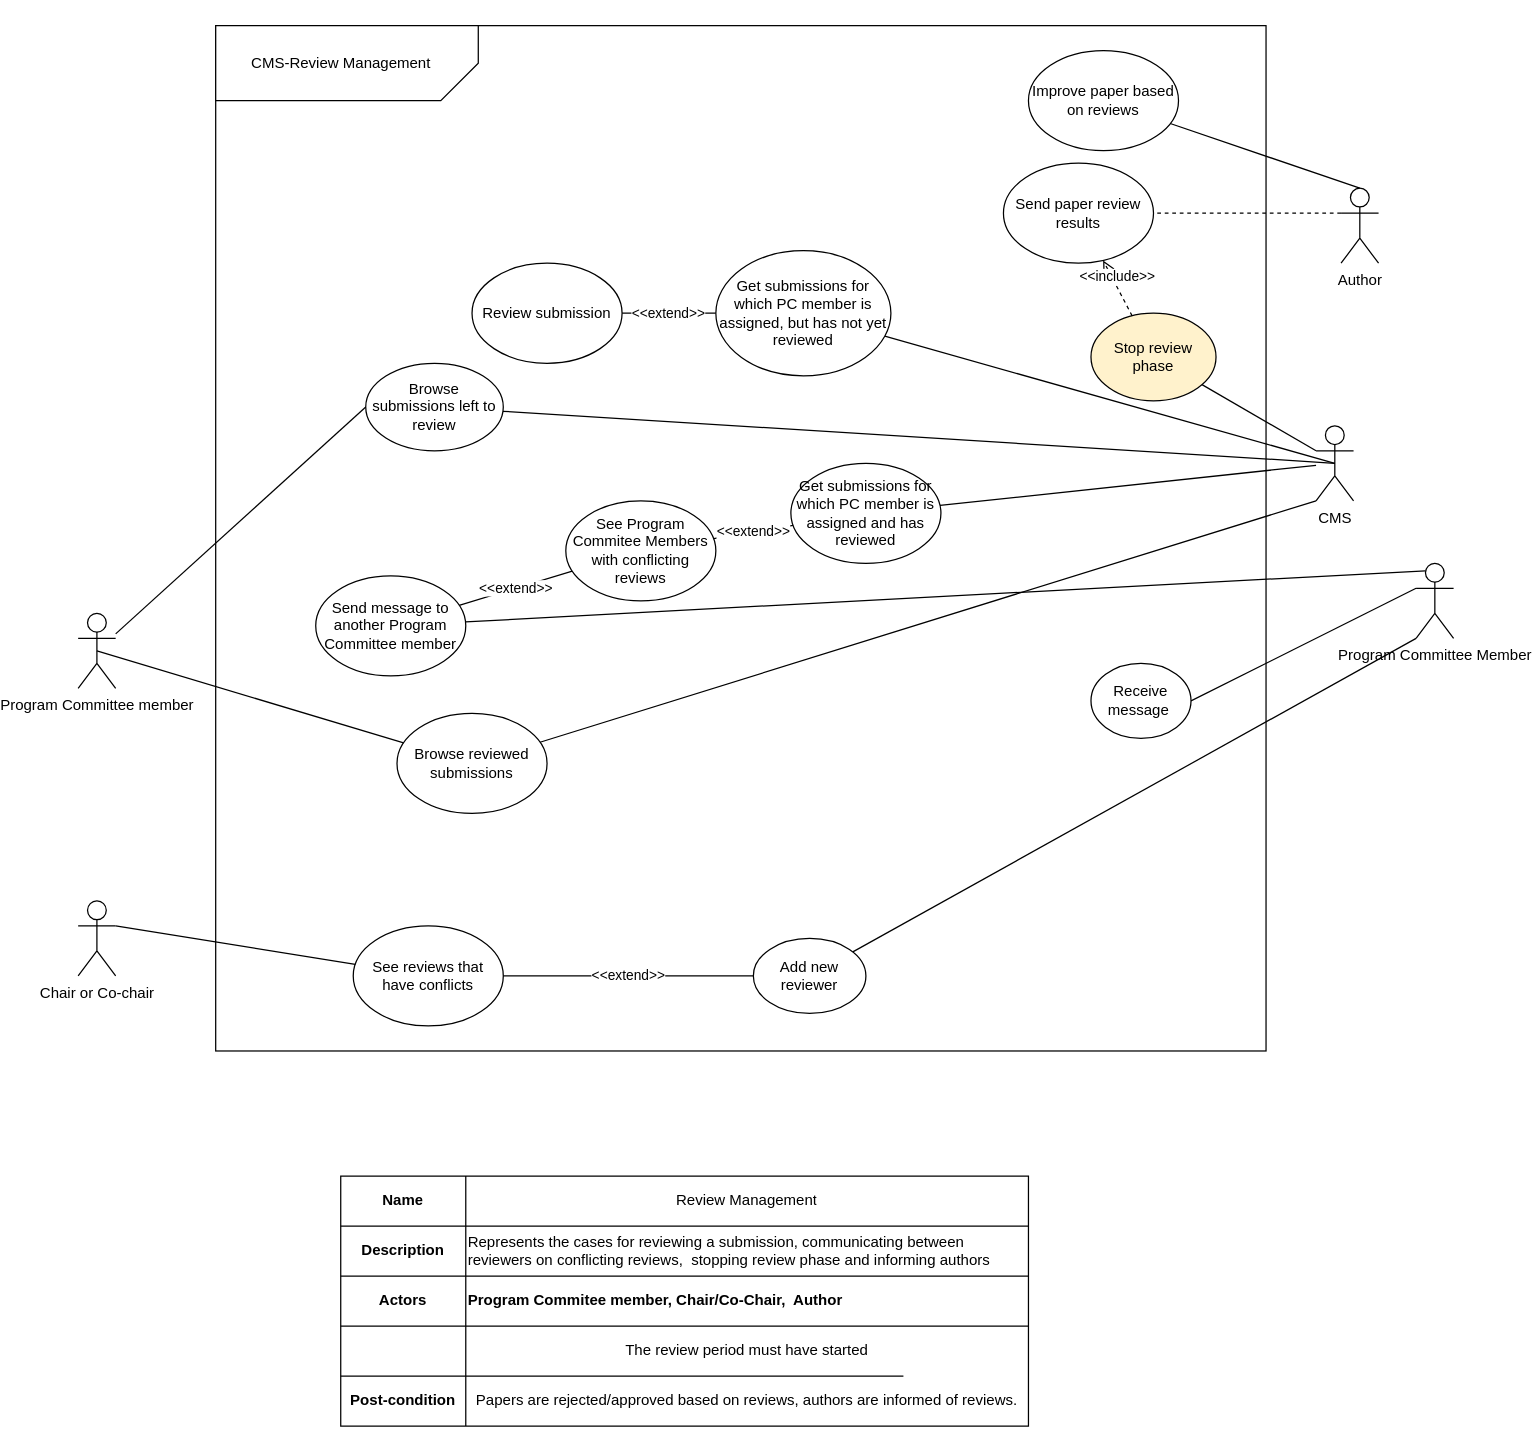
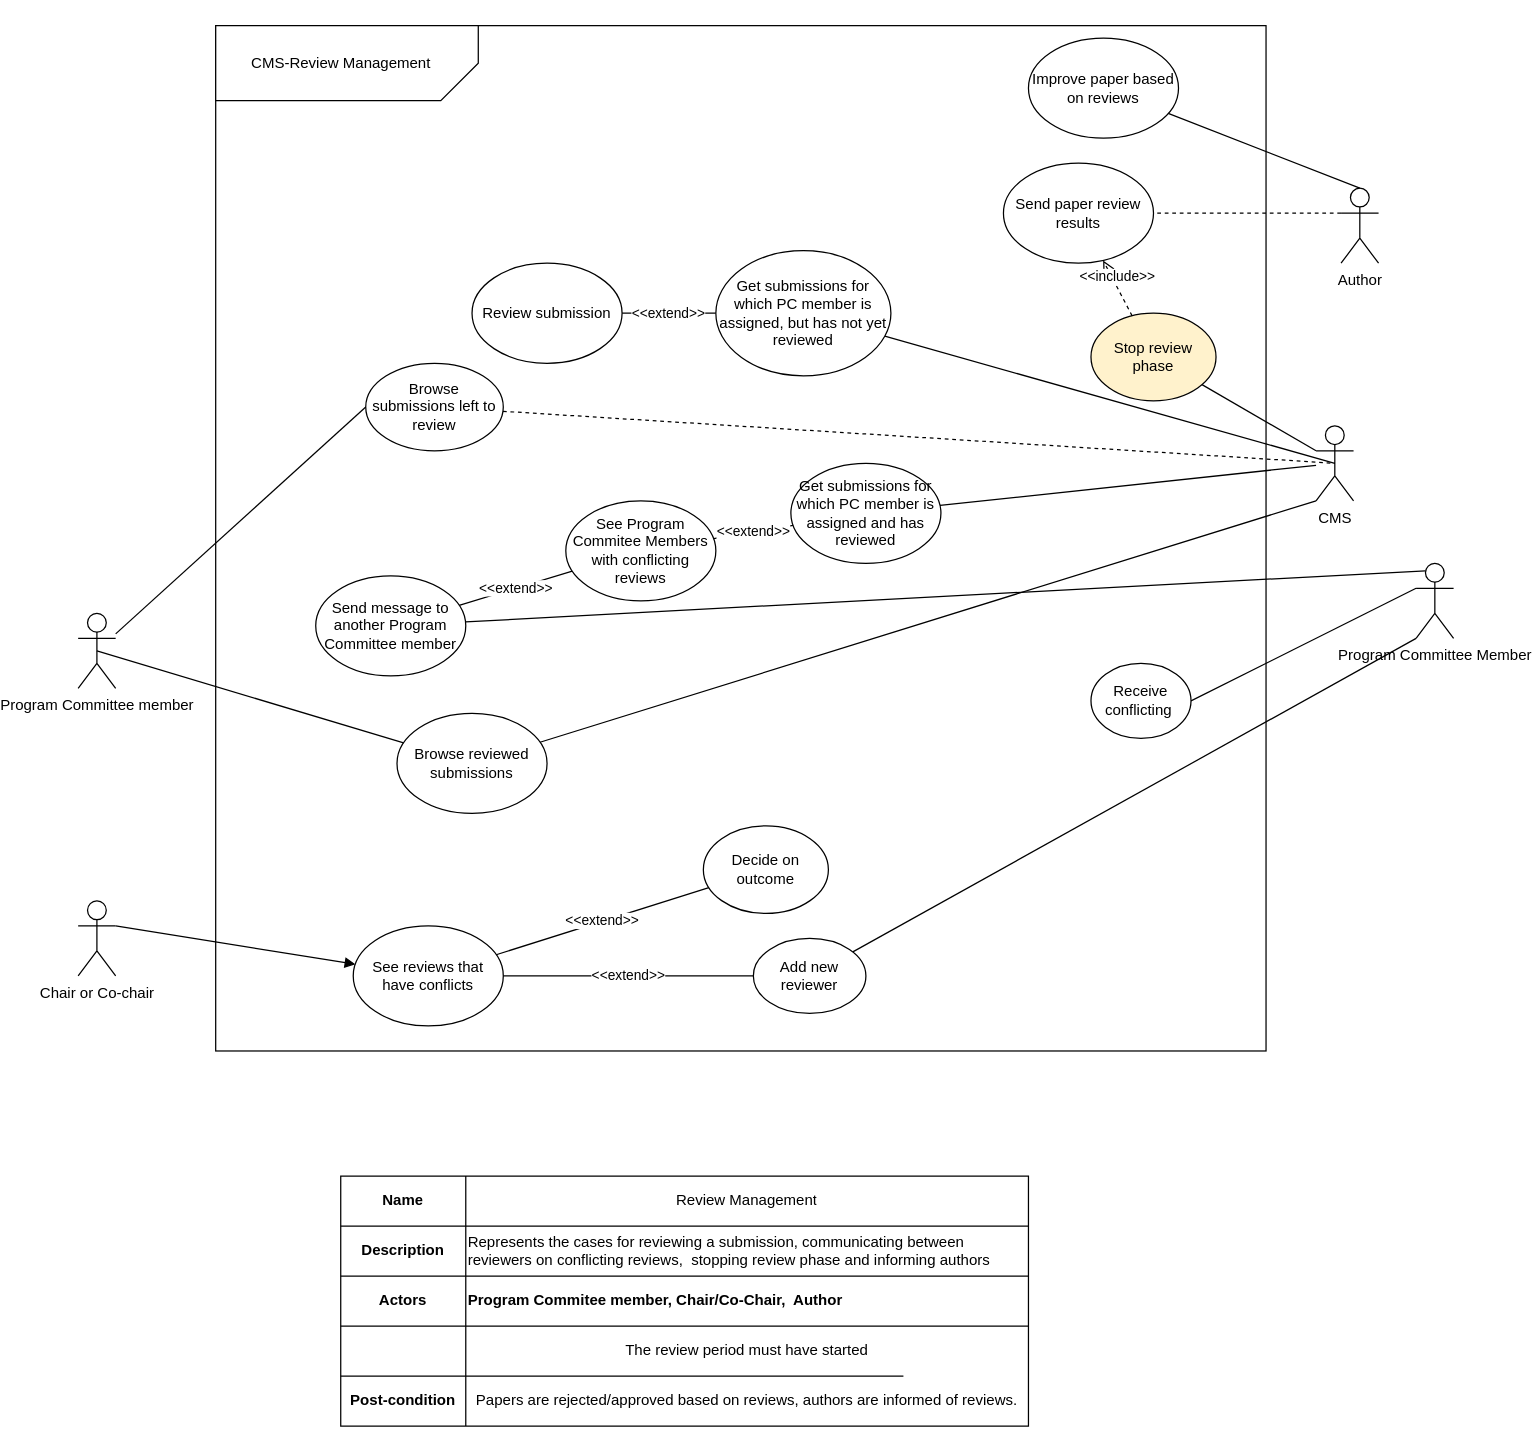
(1103, 101) -> (1103, 88)
(915, 437) -> (915, 437)
(1141, 701) -> (1141, 701)
none -> (766, 869)
none -> (602, 921)
(348, 963) -> (343, 962)
